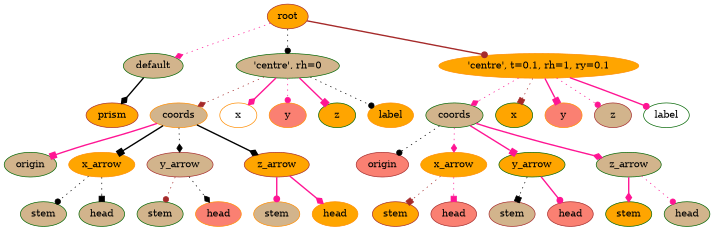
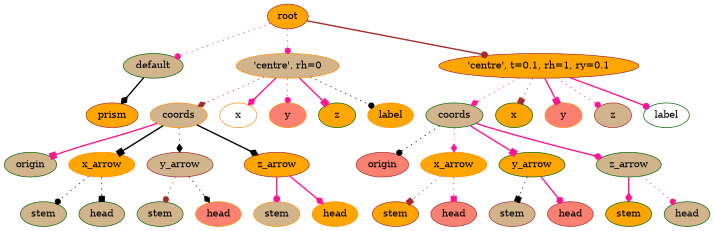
(288, 38) -> (288, 38)
(227, 39) -> (225, 39)
(288, 66) -> (288, 66)
(539, 66) -> (539, 66)
